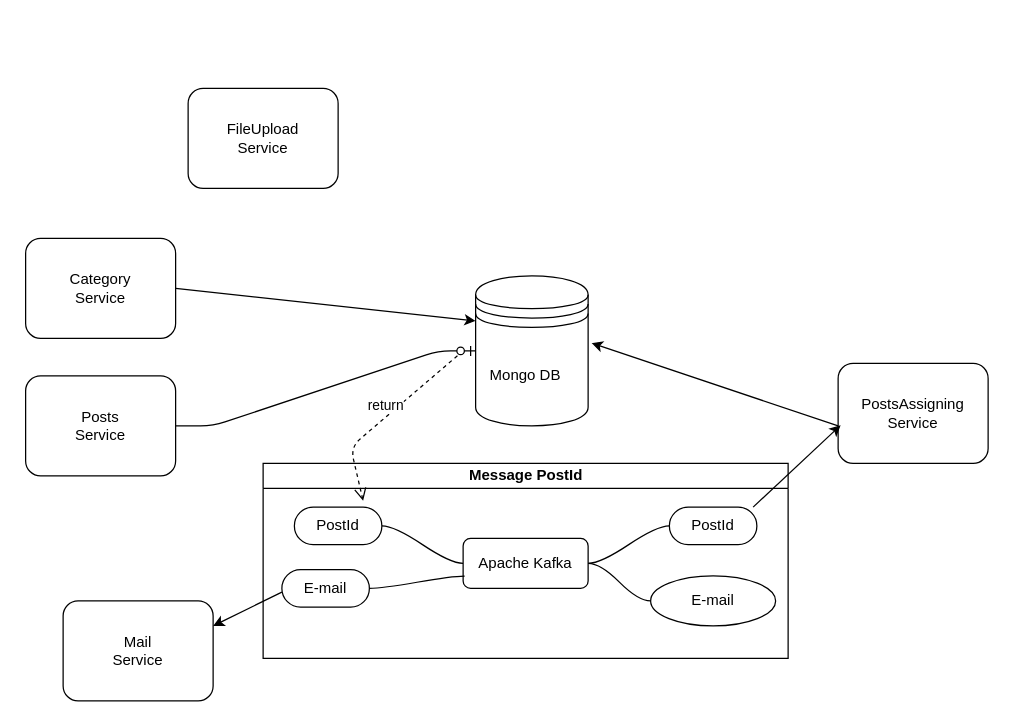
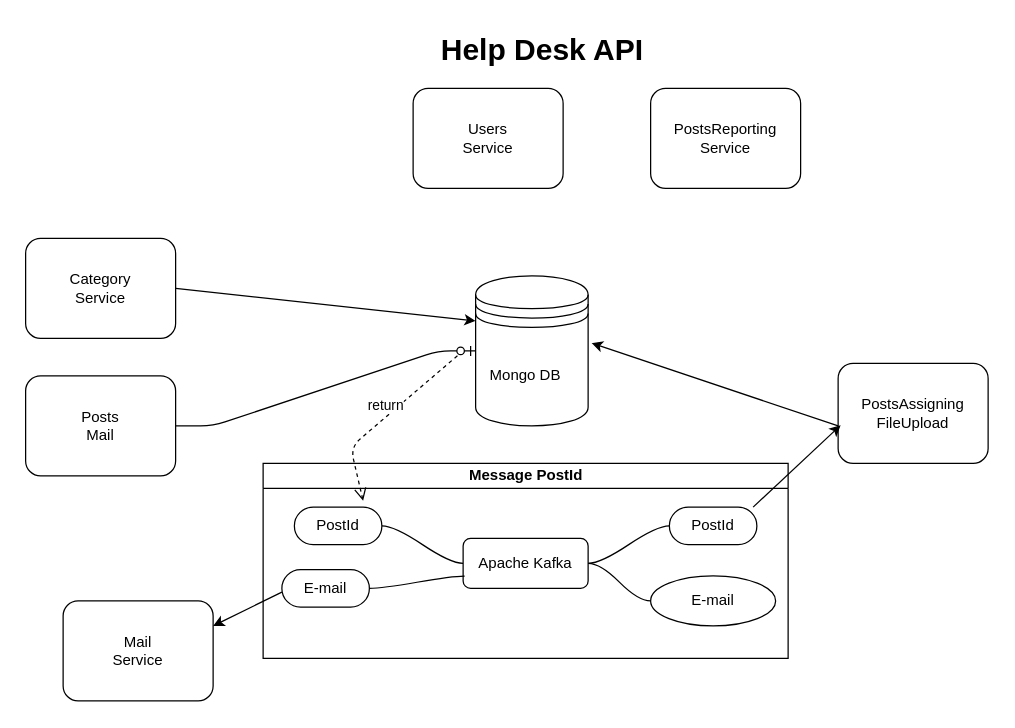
none -> (541, 51)
(263, 138) -> none
none -> (488, 138)
none -> (726, 138)
(913, 413) -> (913, 413)
(101, 426) -> (101, 426)
